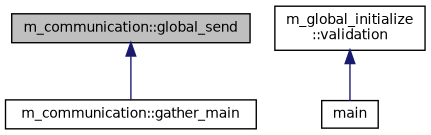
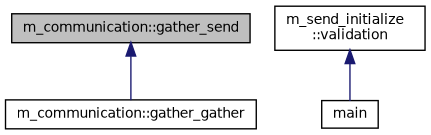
(131, 28) -> (131, 28)
(350, 28) -> (350, 28)
(131, 114) -> (131, 114)
